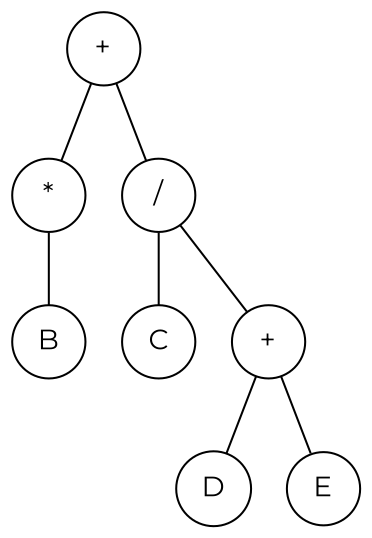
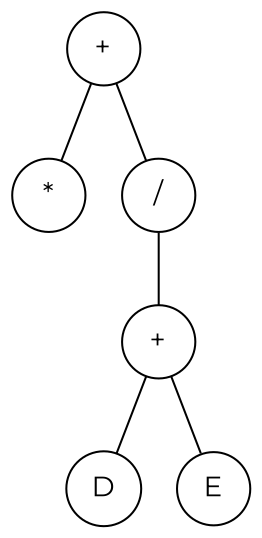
(49, 342) -> none
(159, 342) -> none
